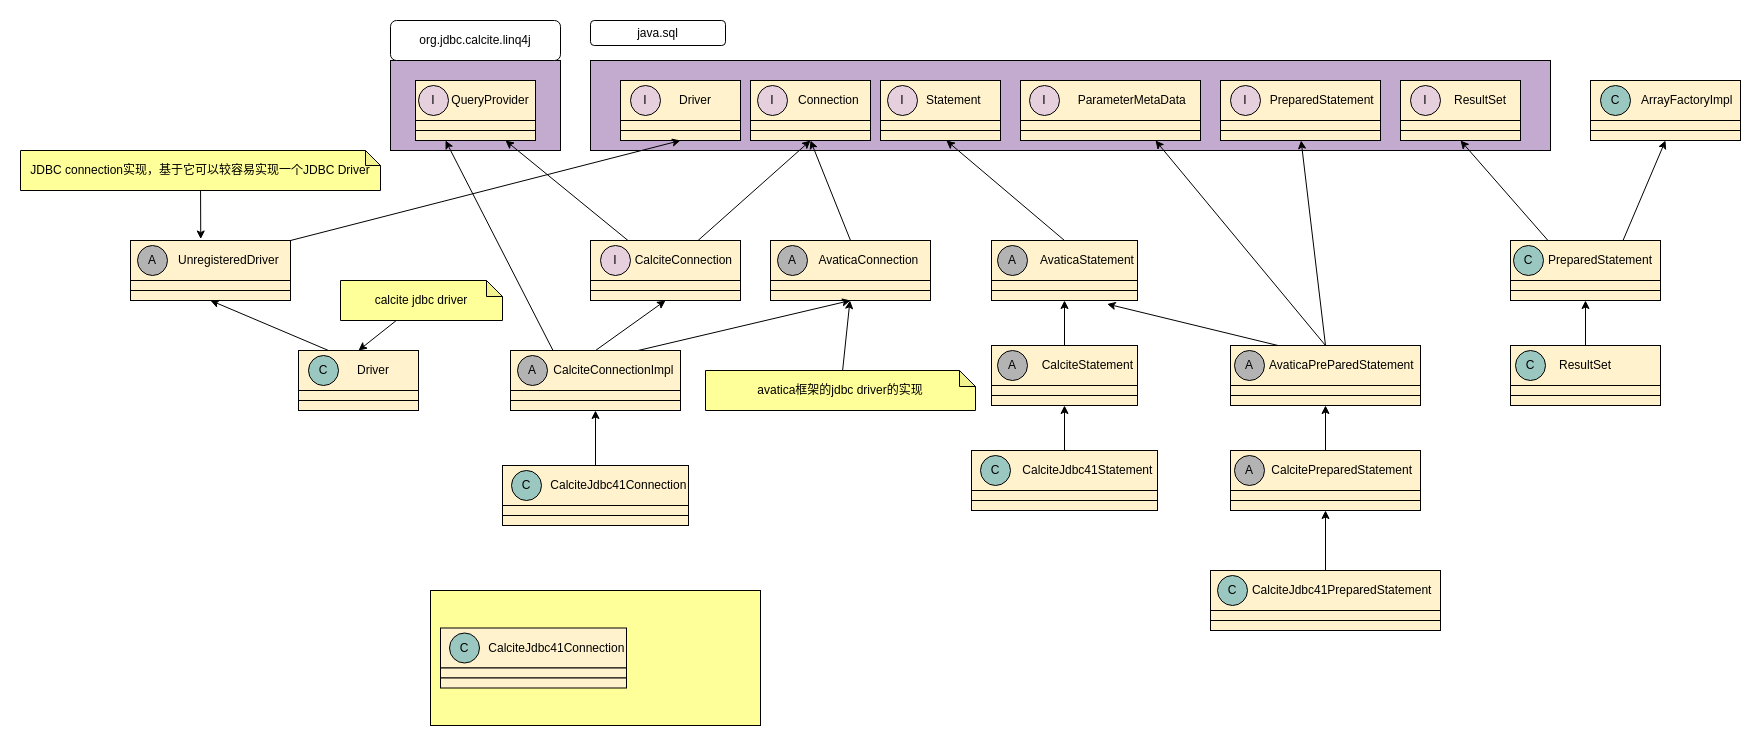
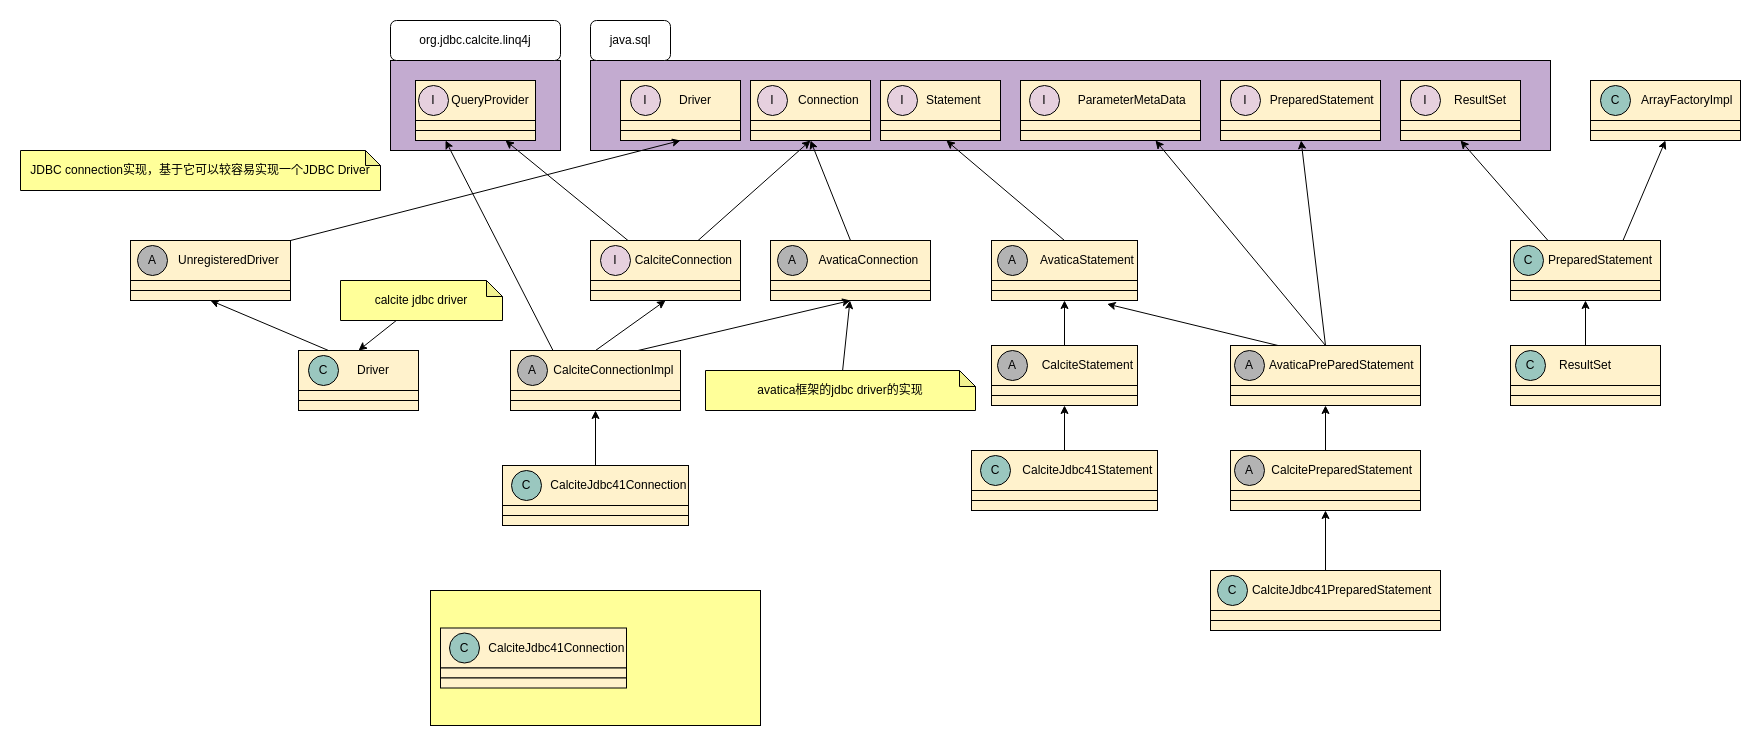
(658, 33) -> (631, 41)
(201, 212) -> none
